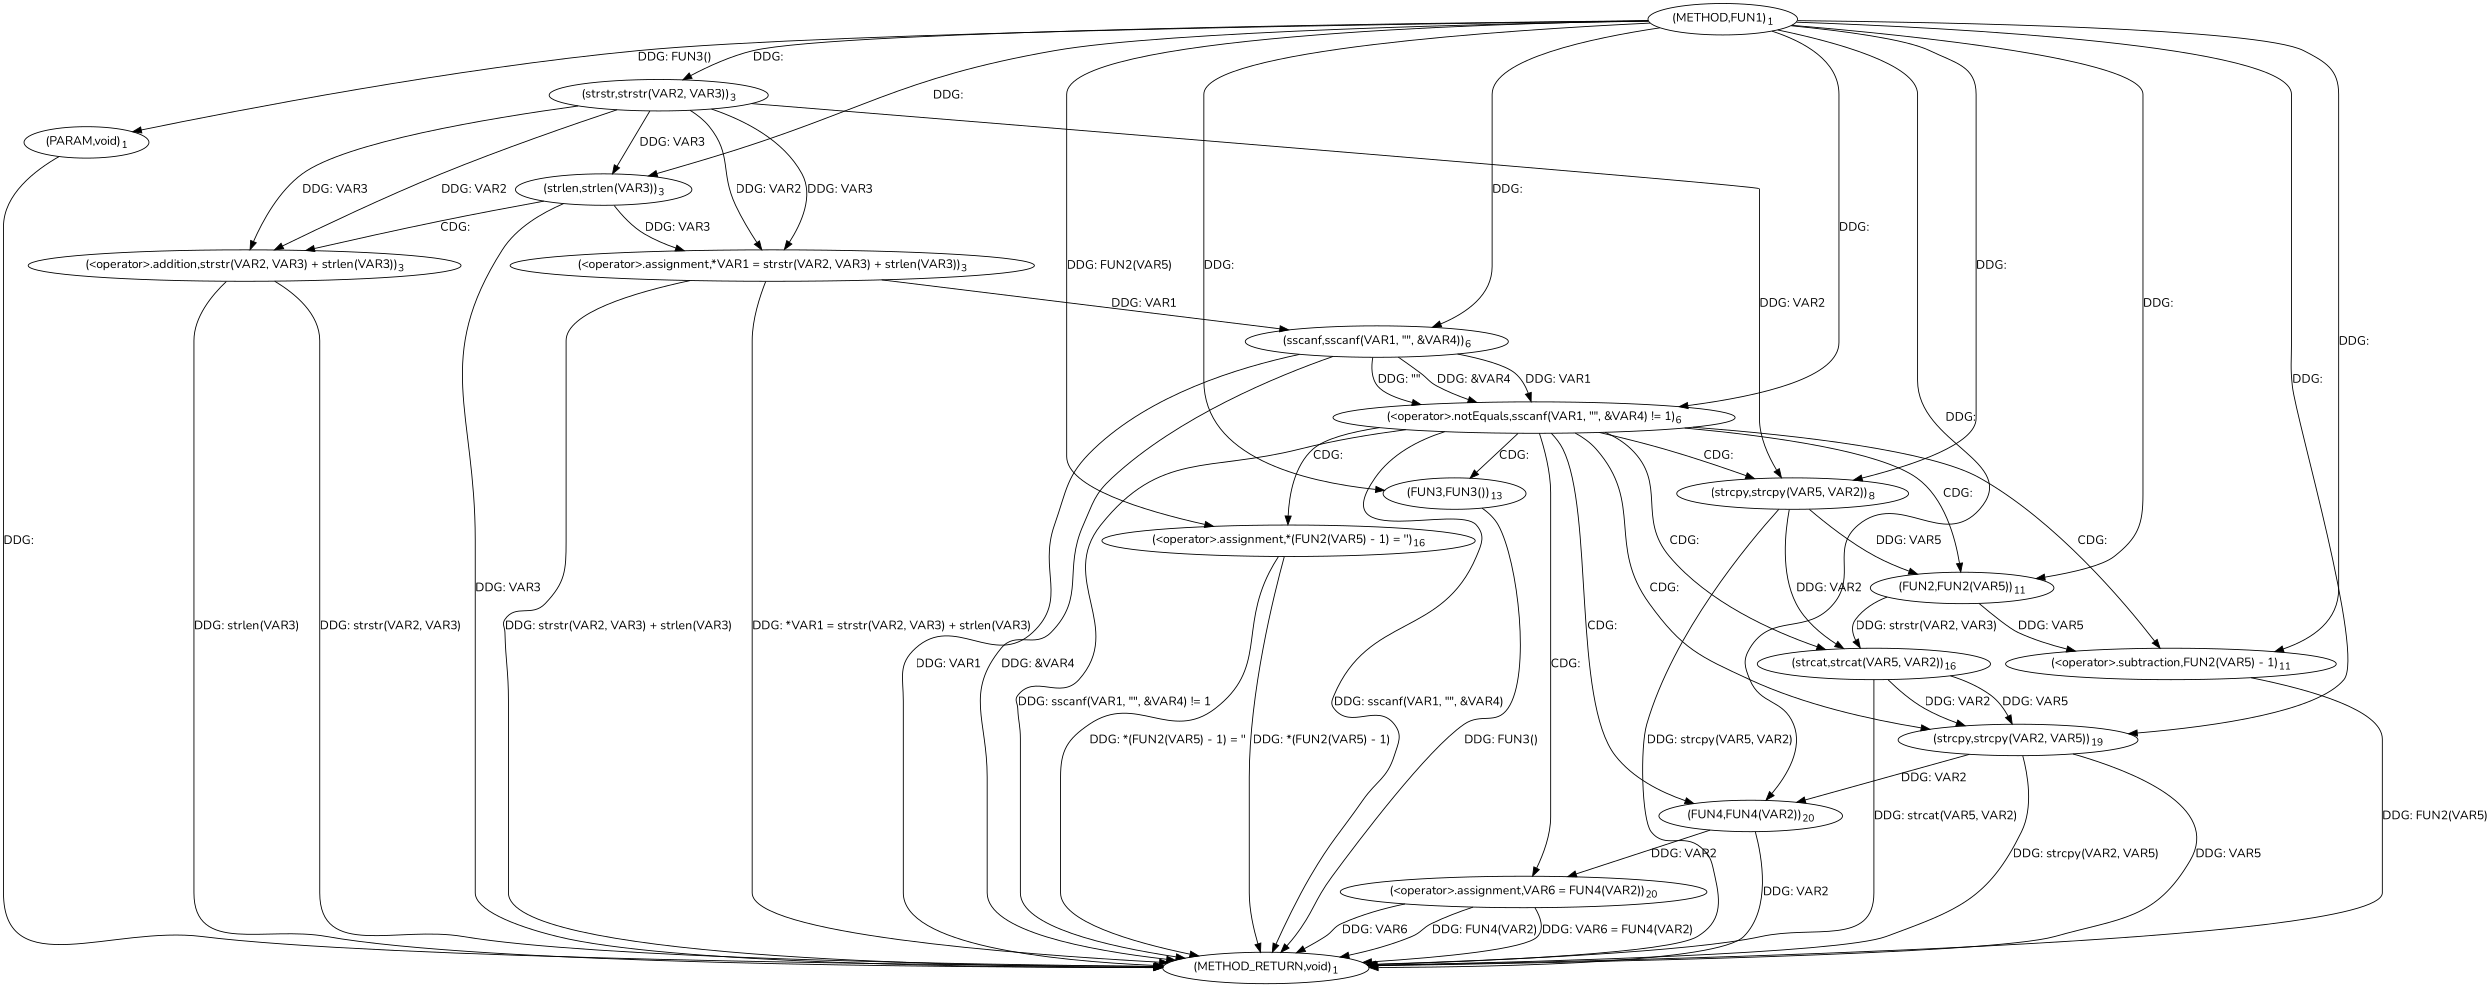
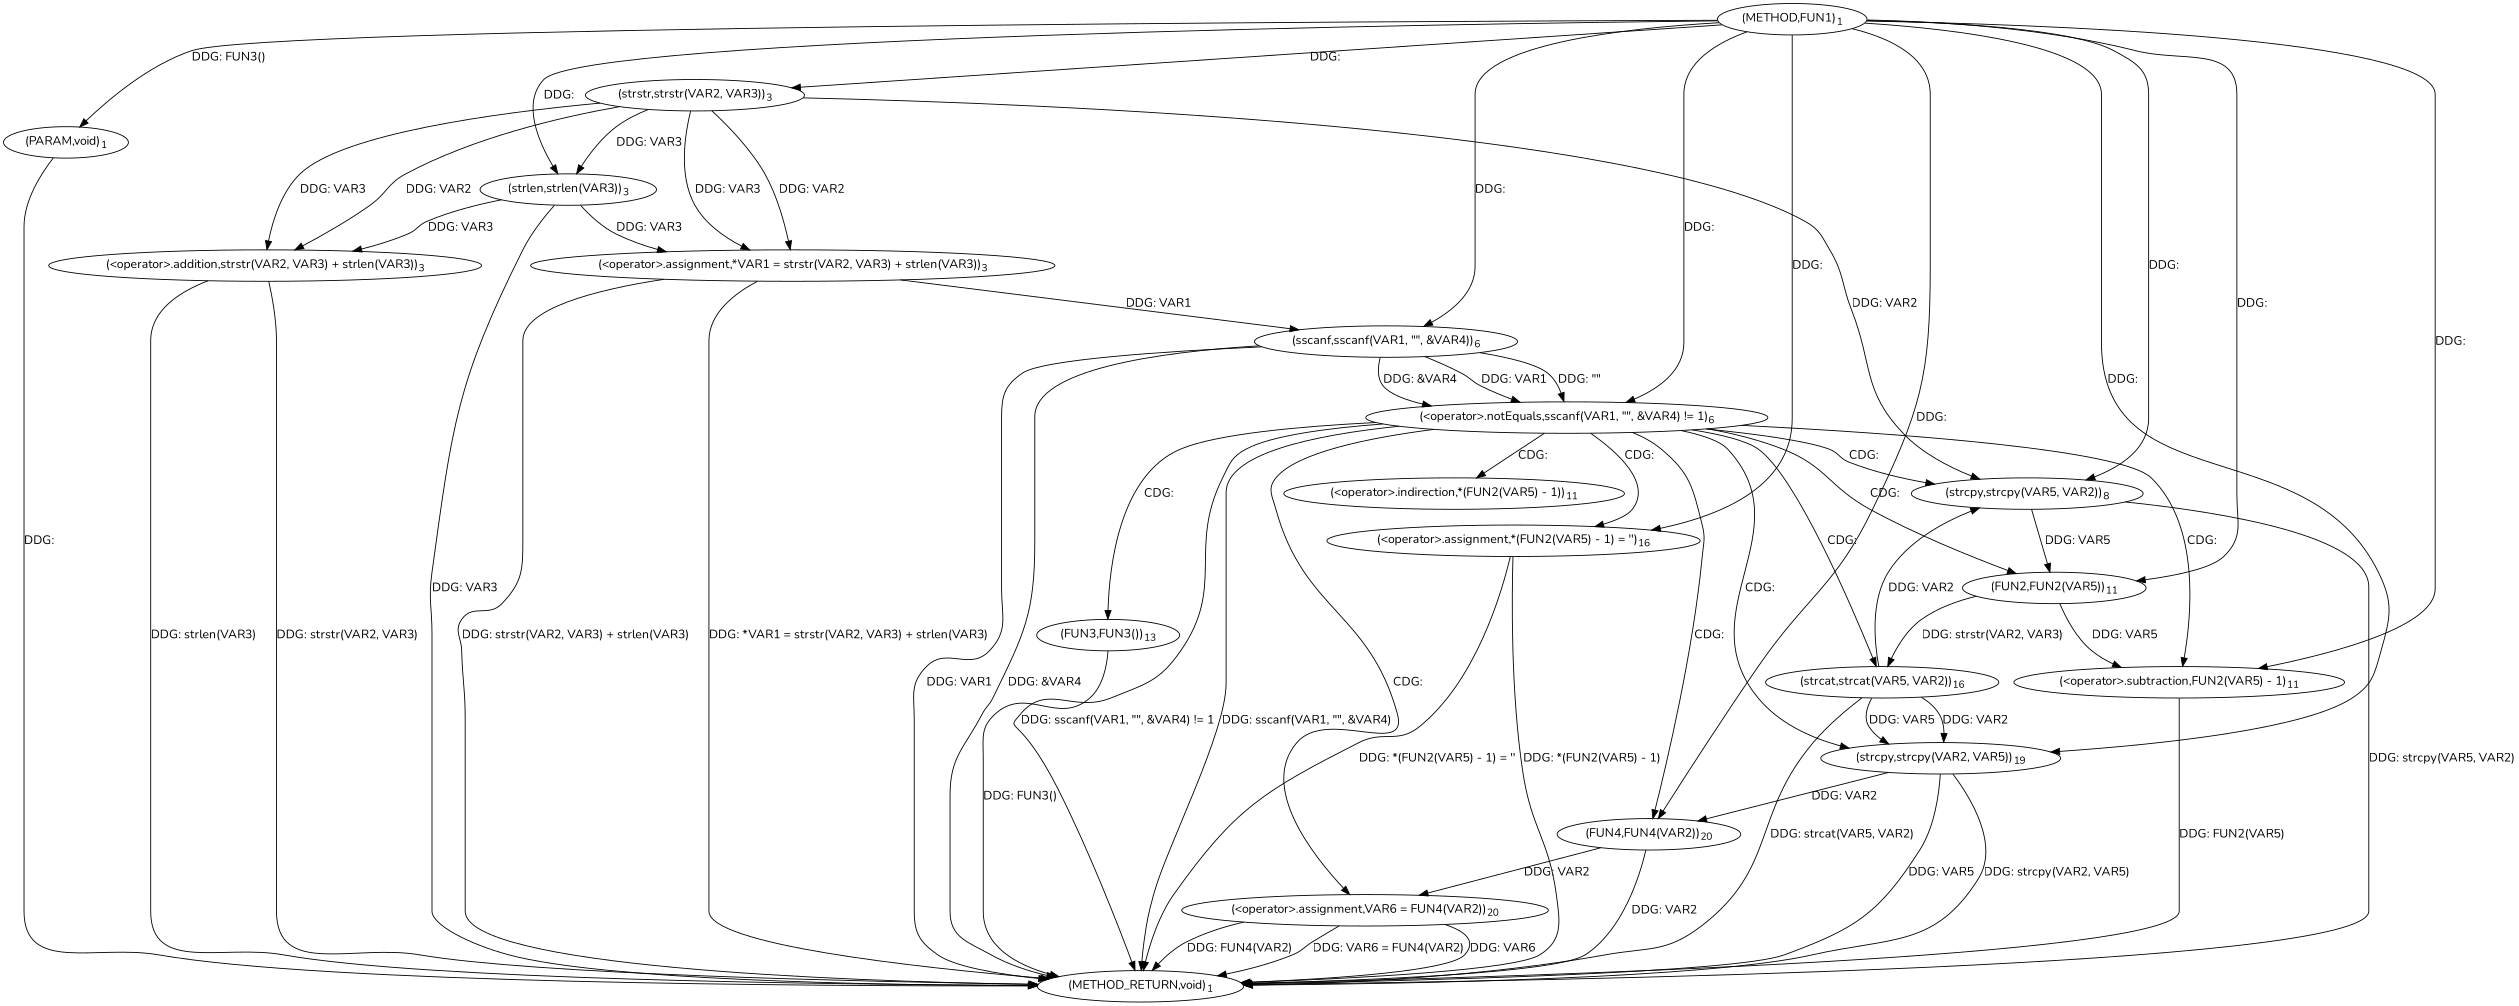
(1204, 119) -> none
(457, 228) -> (461, 228)
(1120, 266) -> (1809, 266)
none -> (1454, 494)
(1790, 585) -> (1891, 569)
